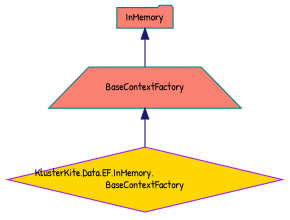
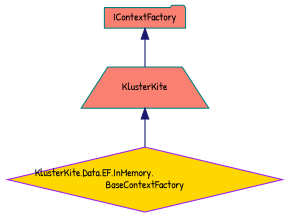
(145, 18) -> (145, 18)
(145, 88) -> (145, 88)
